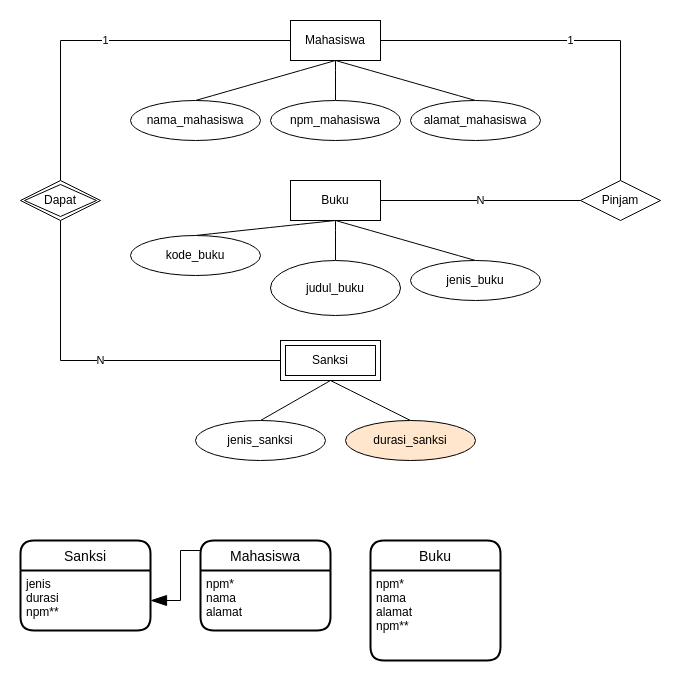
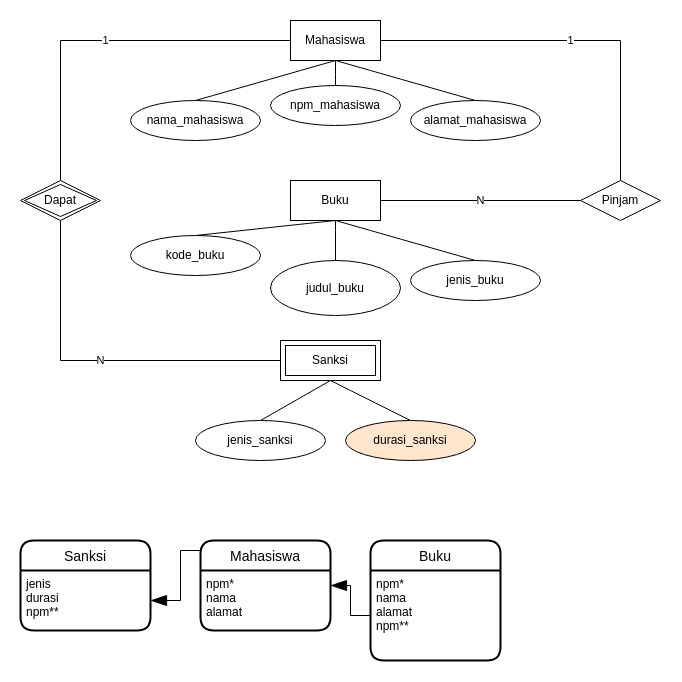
(336, 121) -> (336, 106)
none -> (351, 609)
